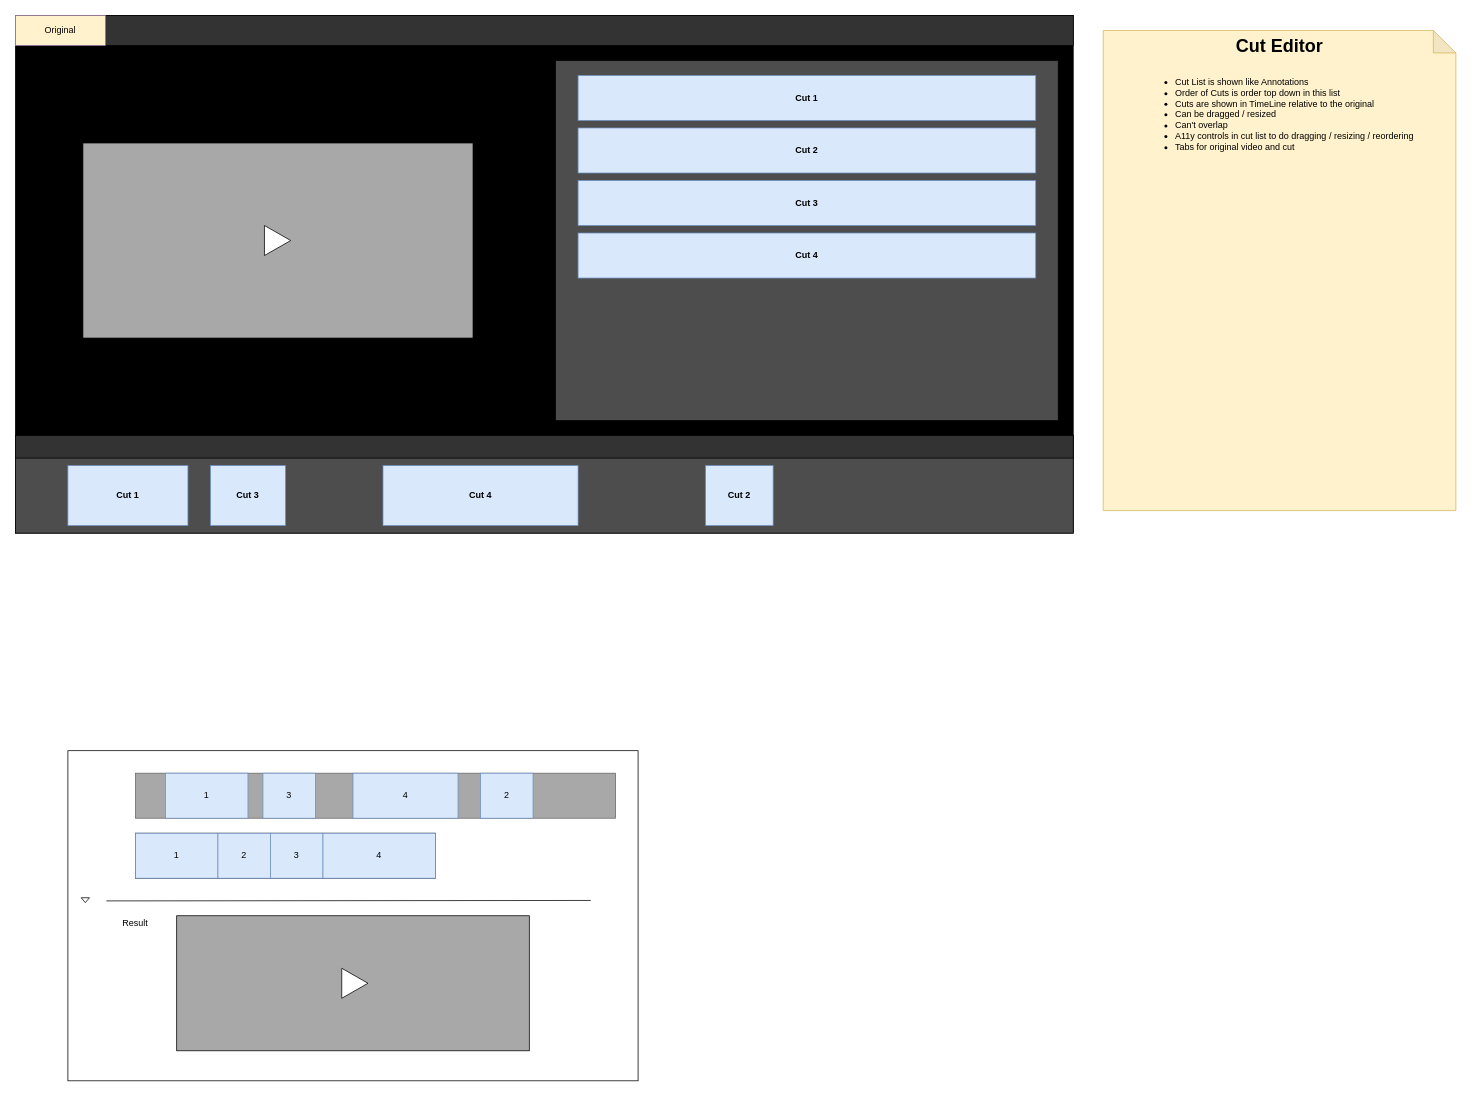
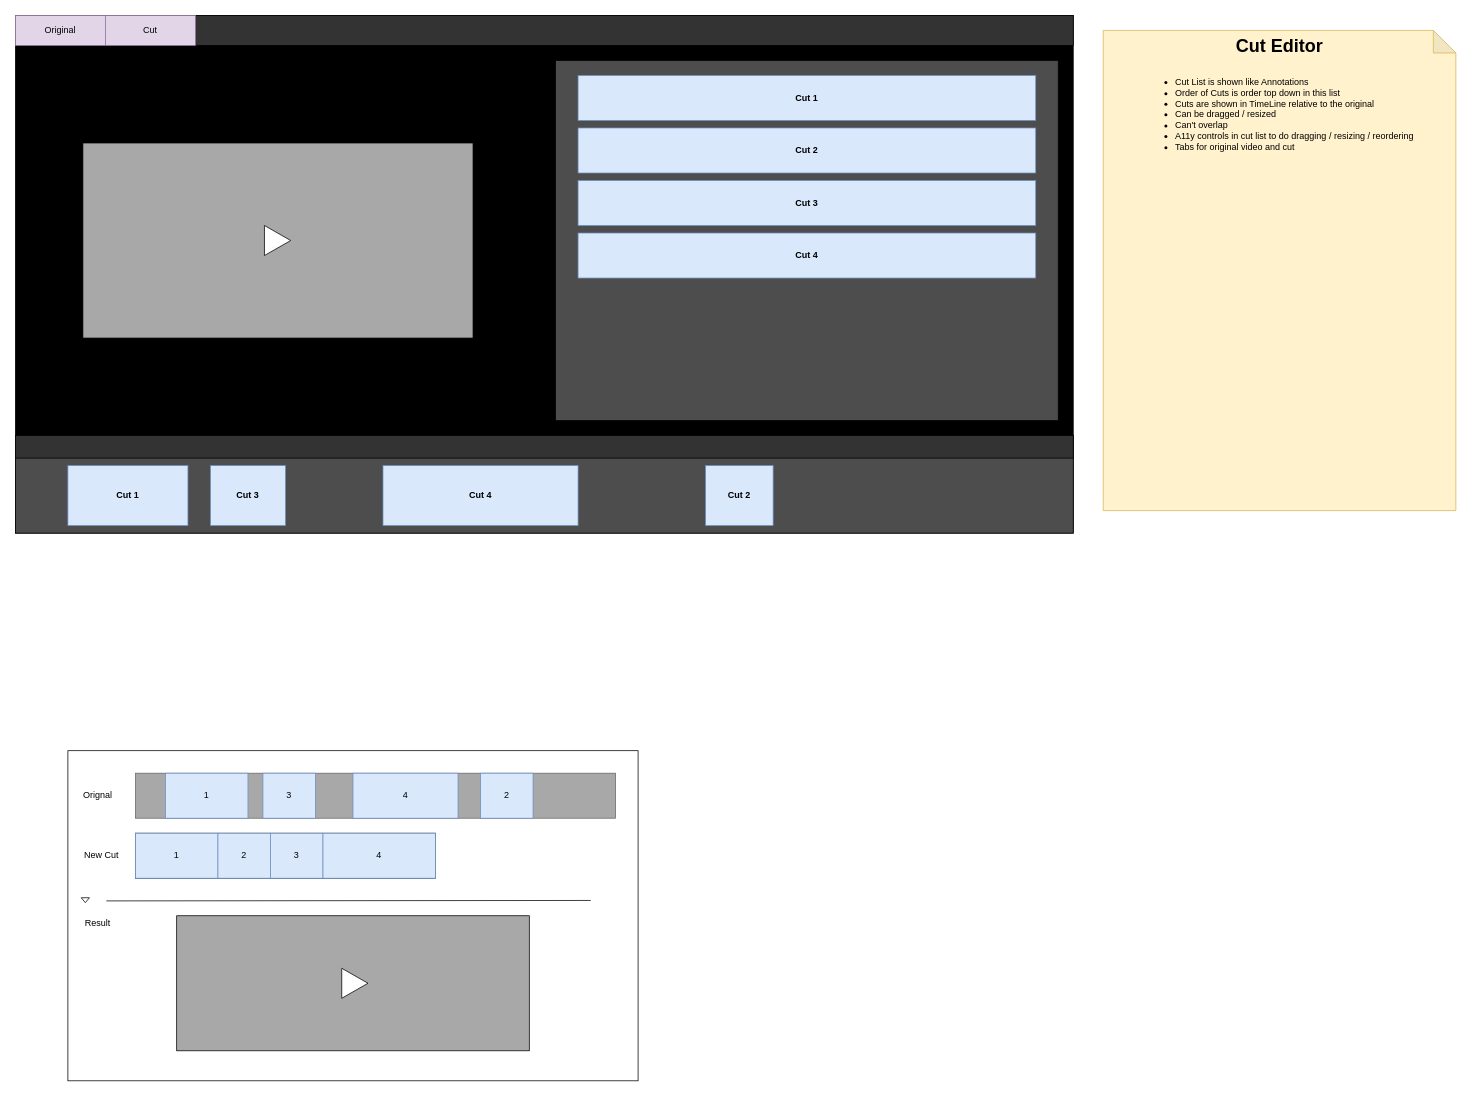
(60, 30) -> (60, 30)
none -> (150, 30)
none -> (98, 795)
none -> (102, 855)
(135, 923) -> (98, 923)
